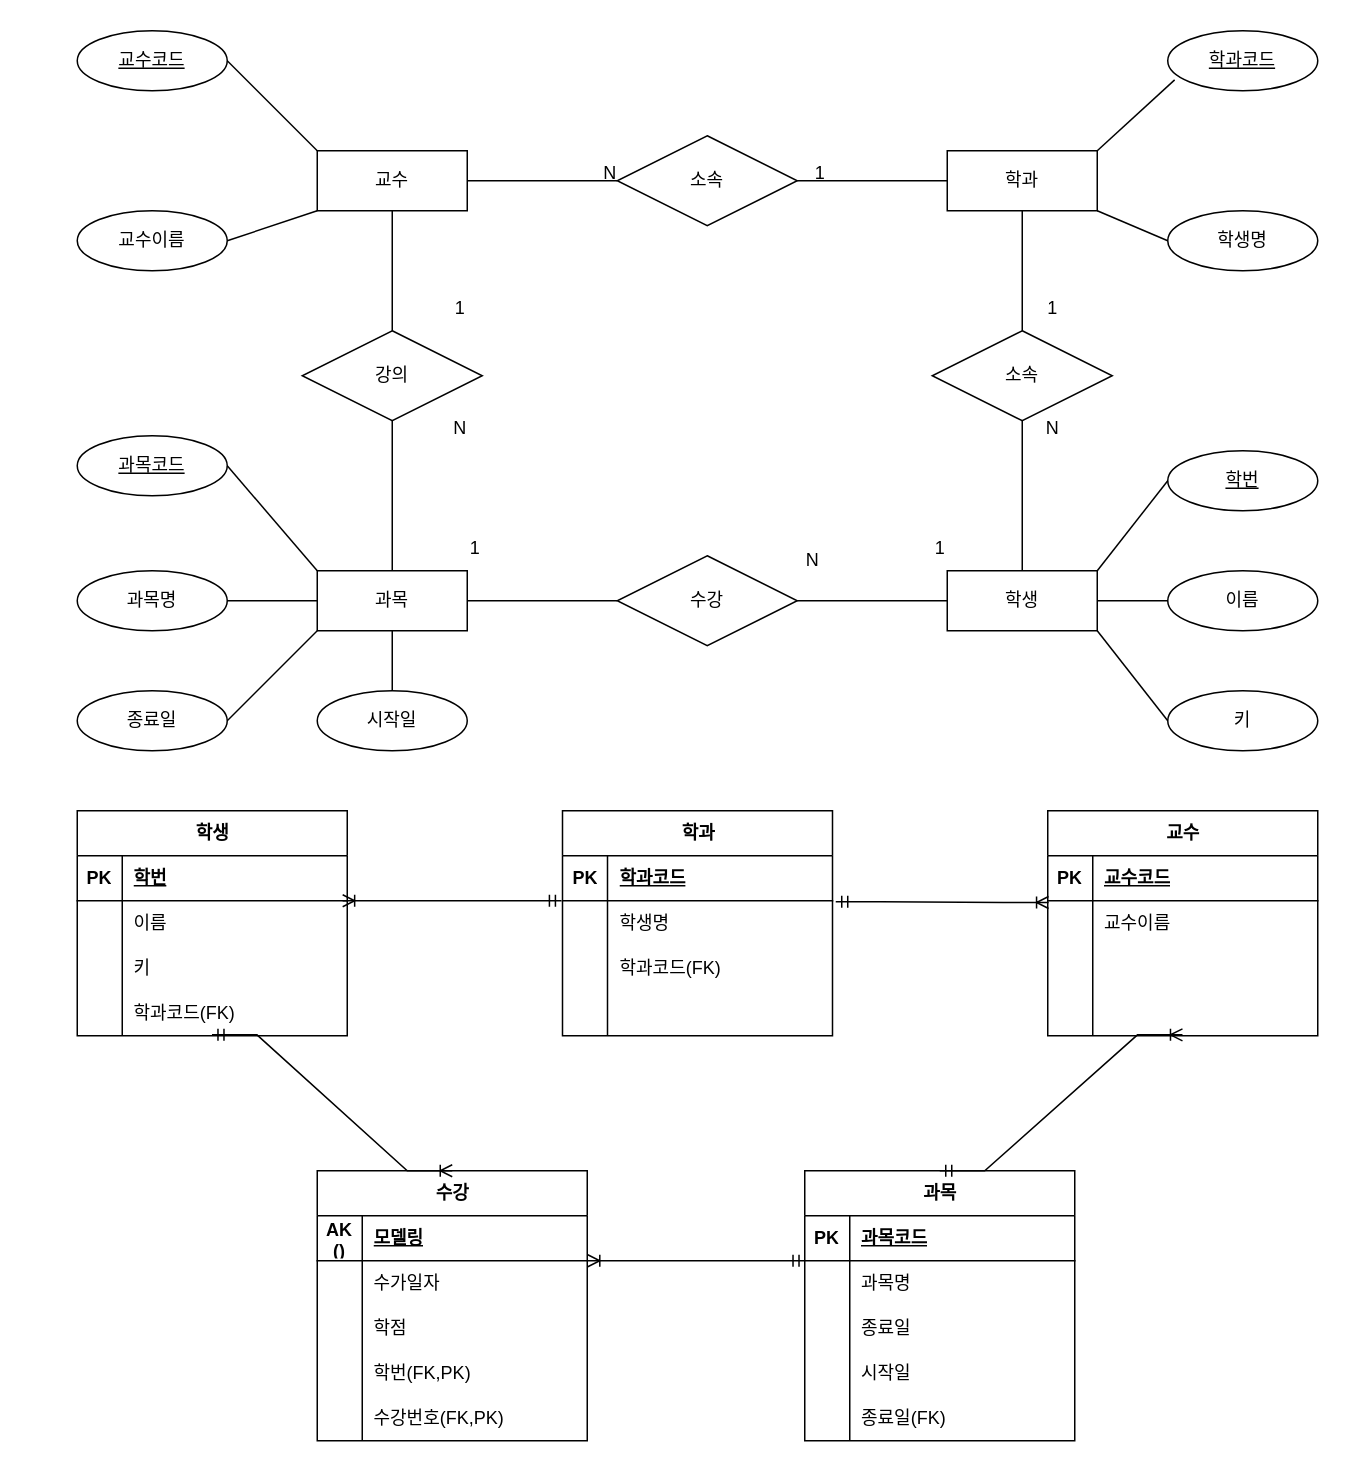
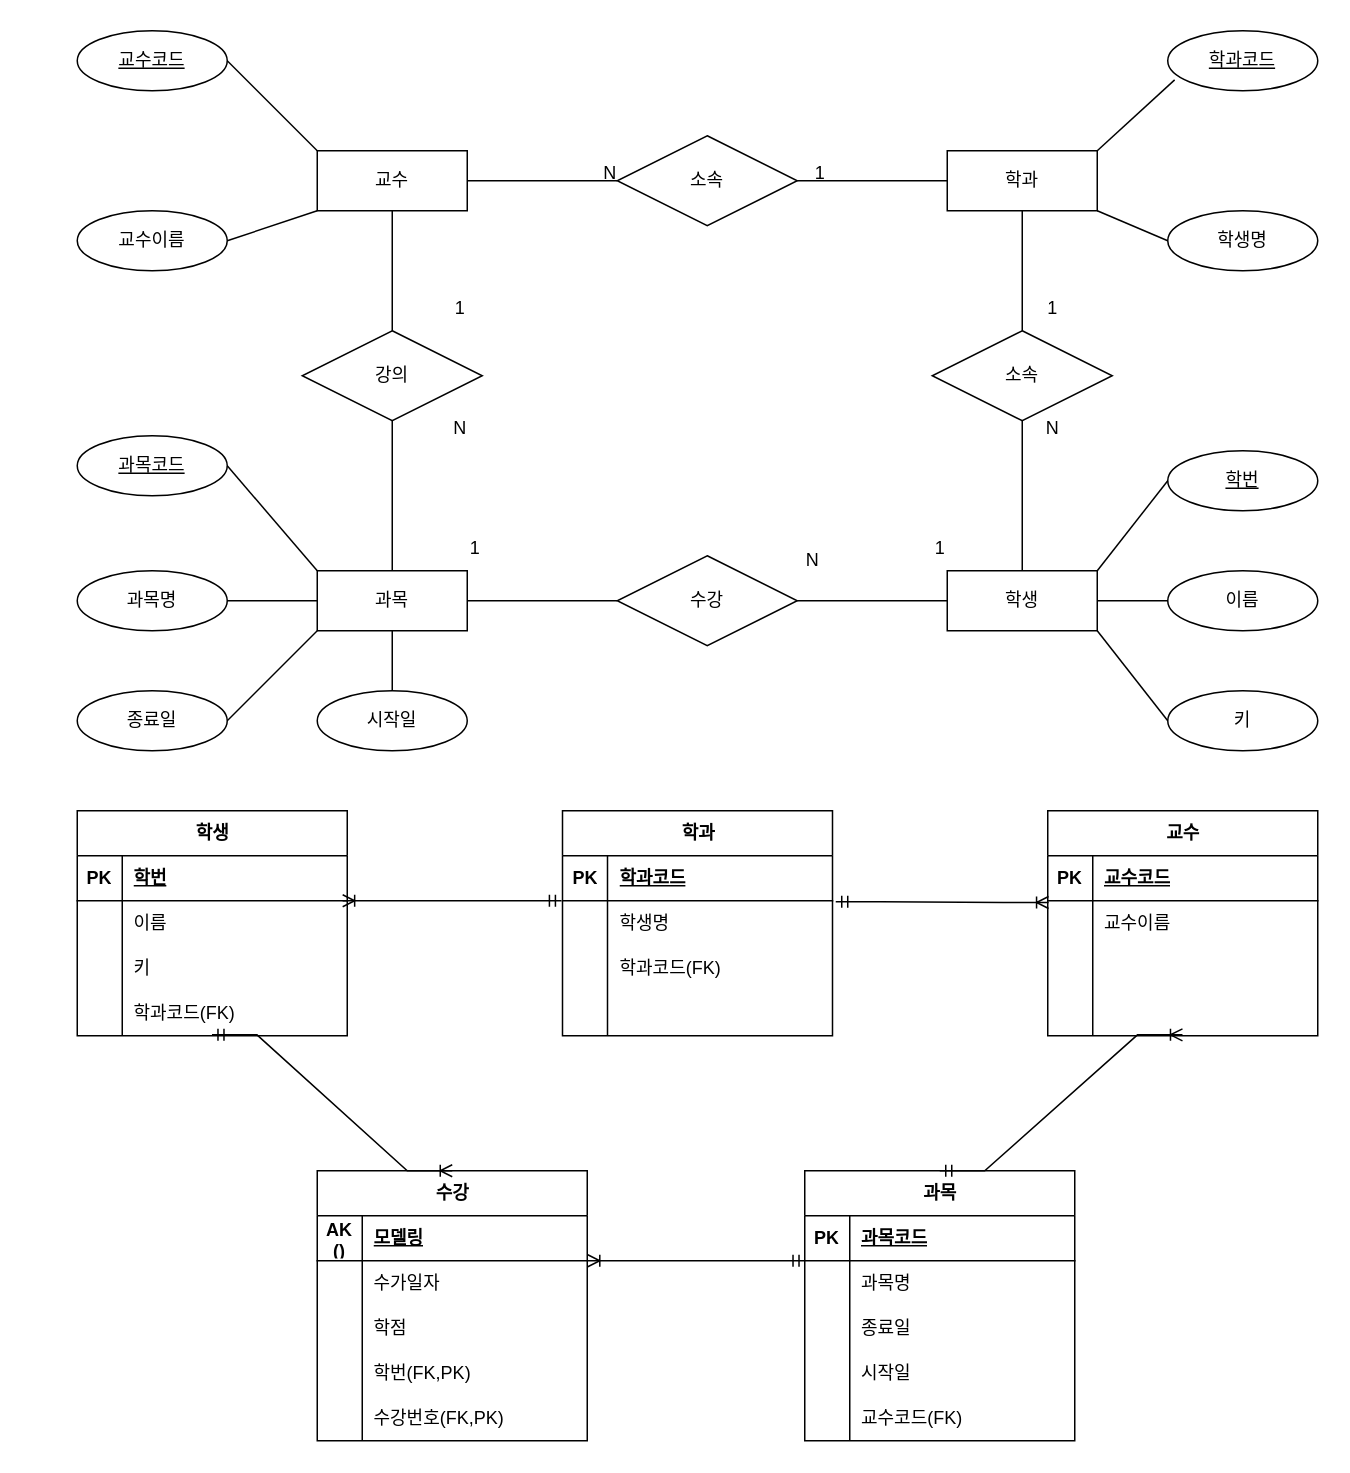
(909, 1418) -> (918, 1418)
